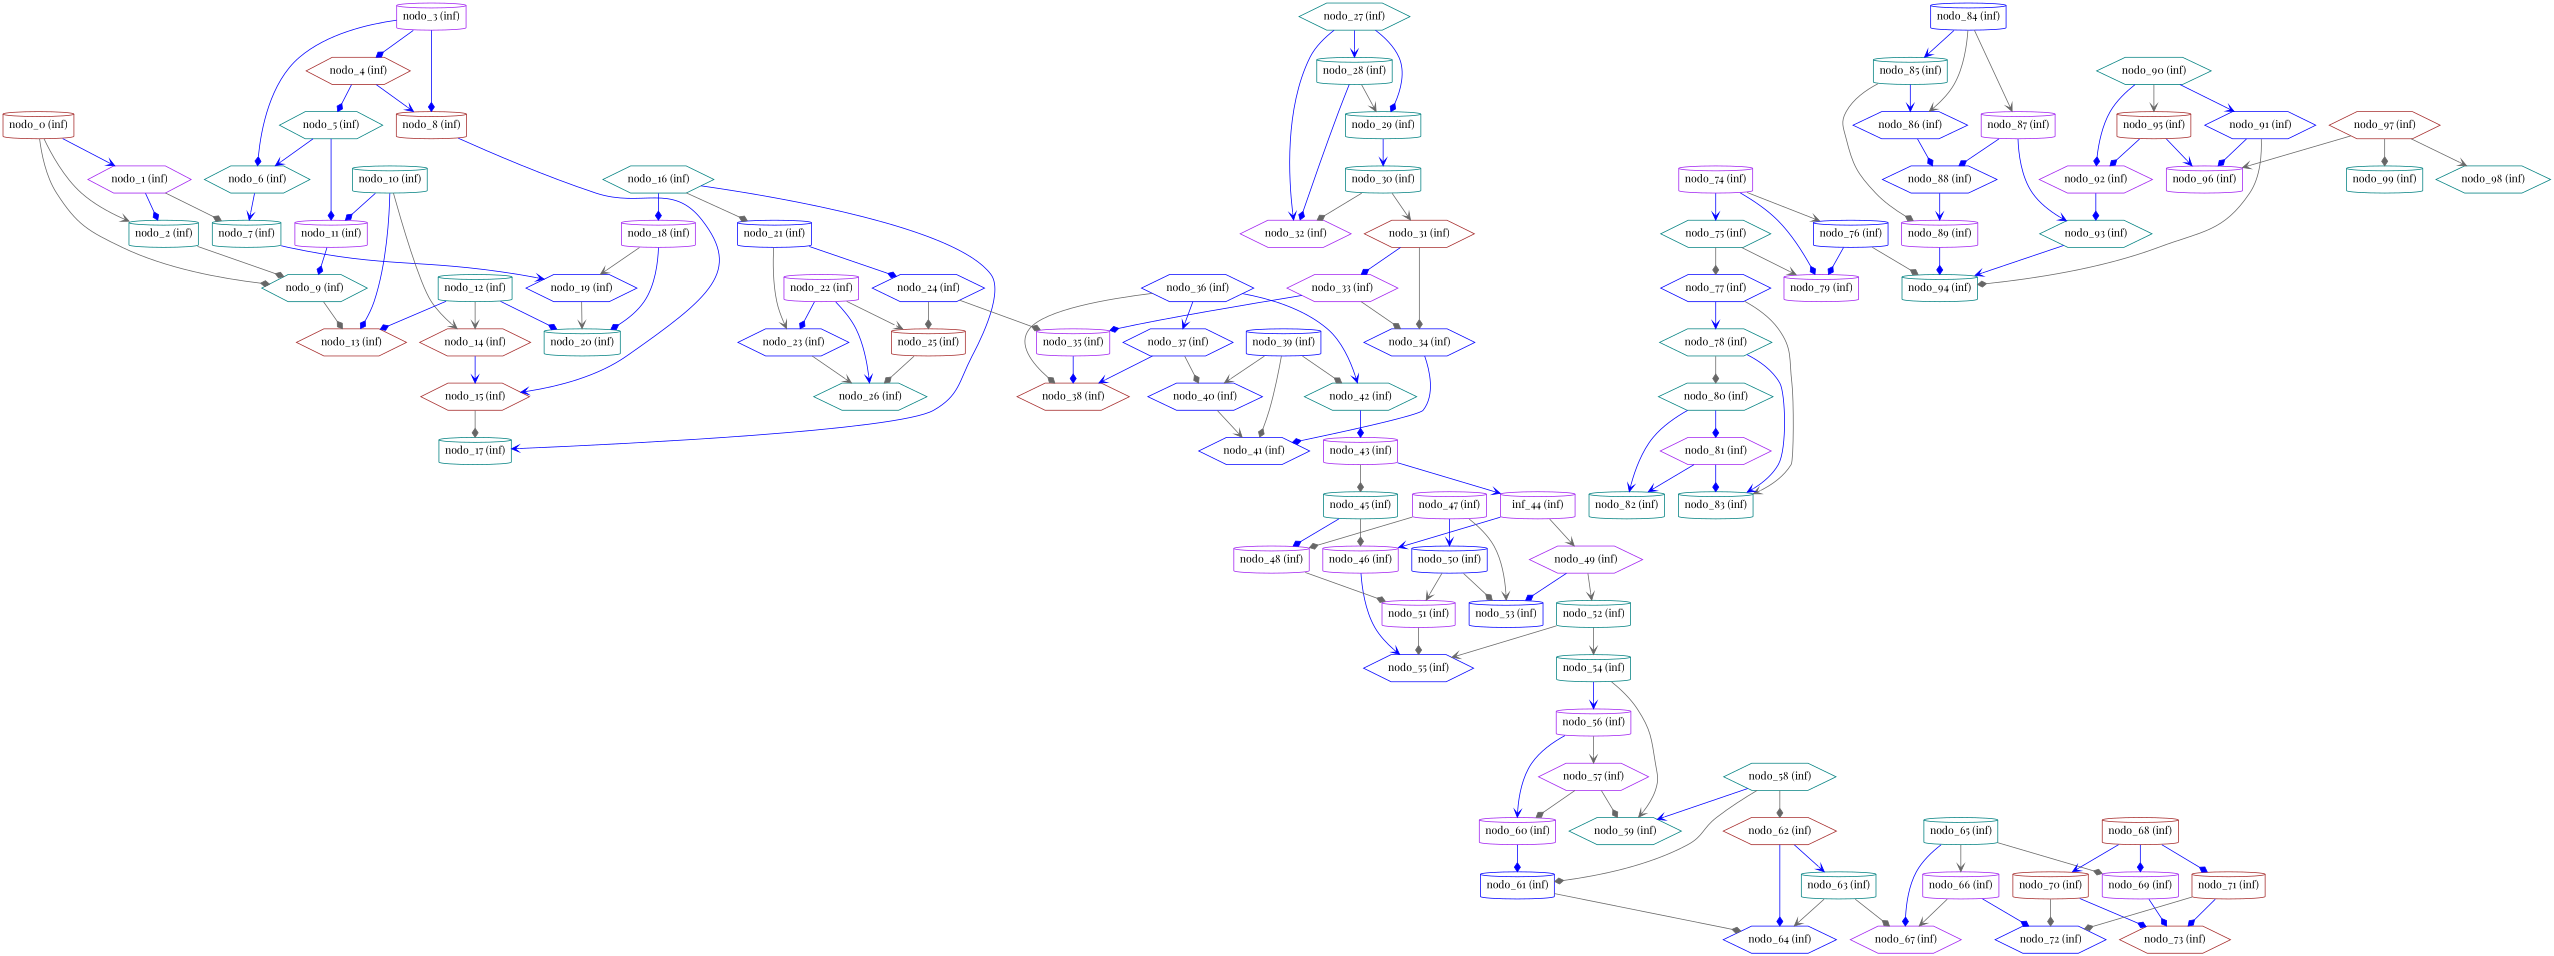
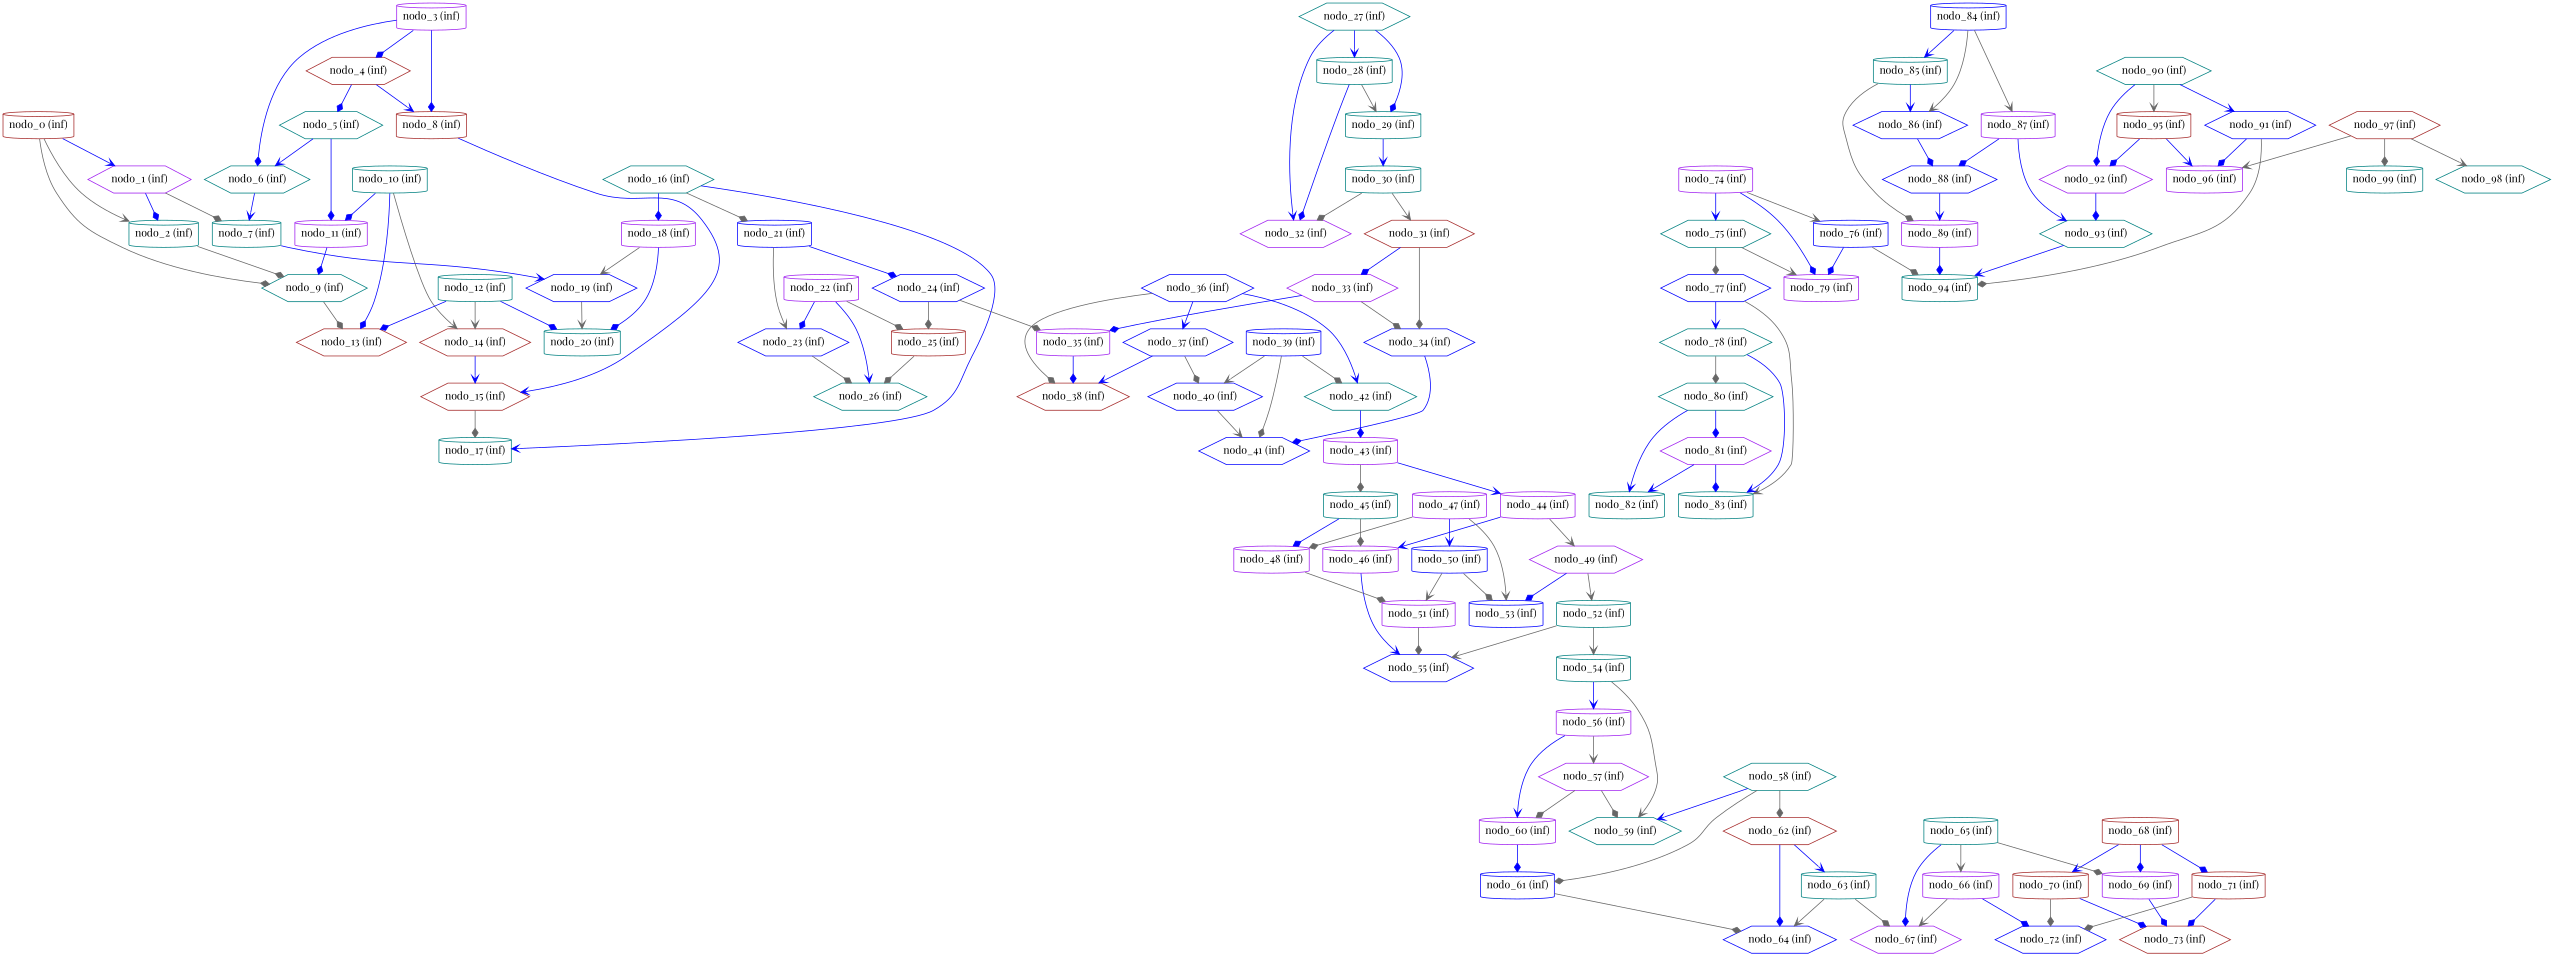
(871, 313) -> (871, 313)
(829, 367) -> (829, 367)
(1538, 505) -> (1538, 505)
